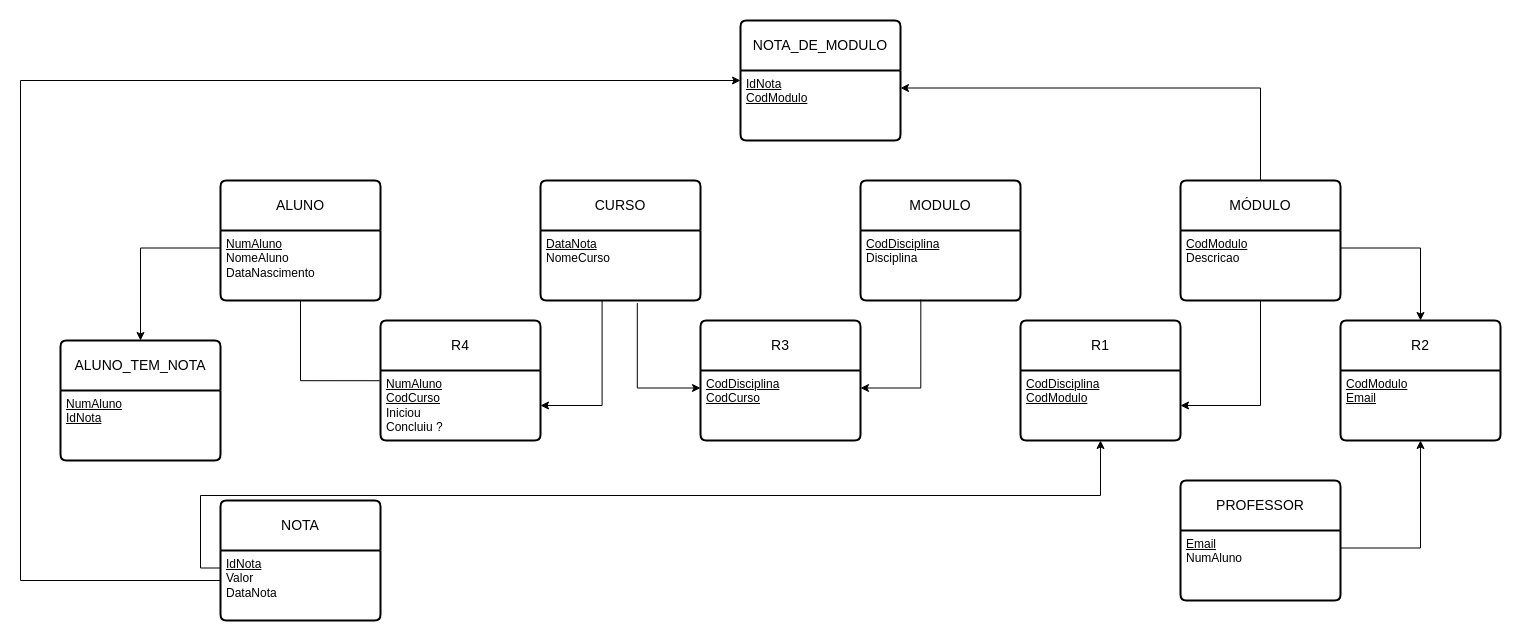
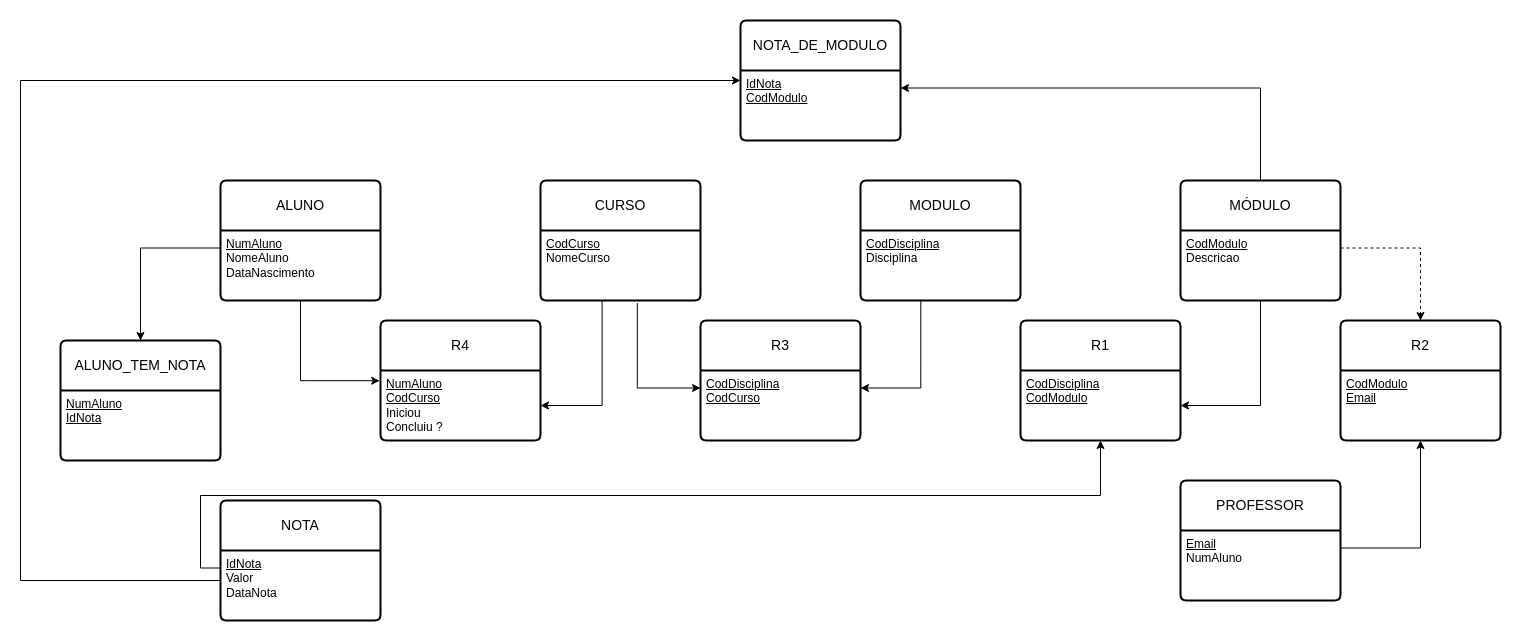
(1414, 248) -> (1414, 248)
(577, 252) -> (577, 252)
(373, 381) -> (371, 381)
